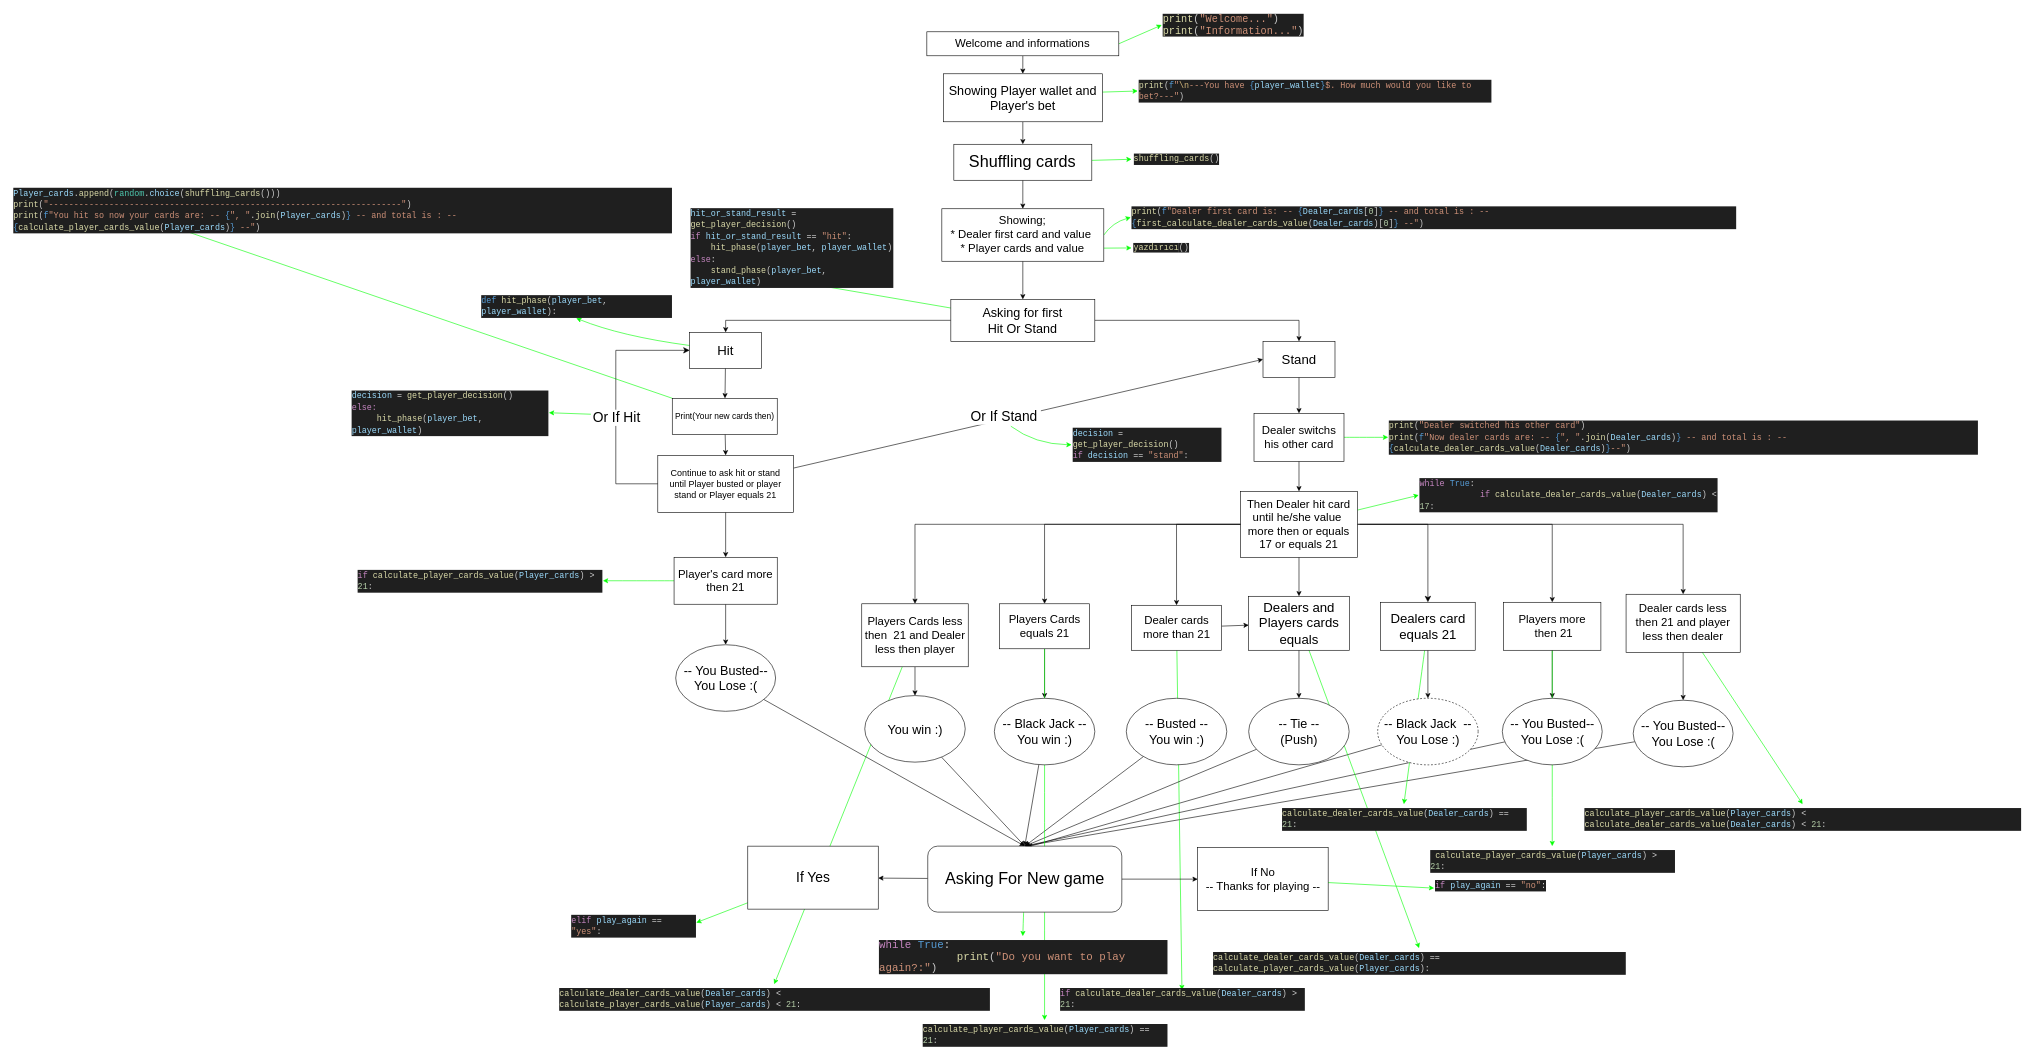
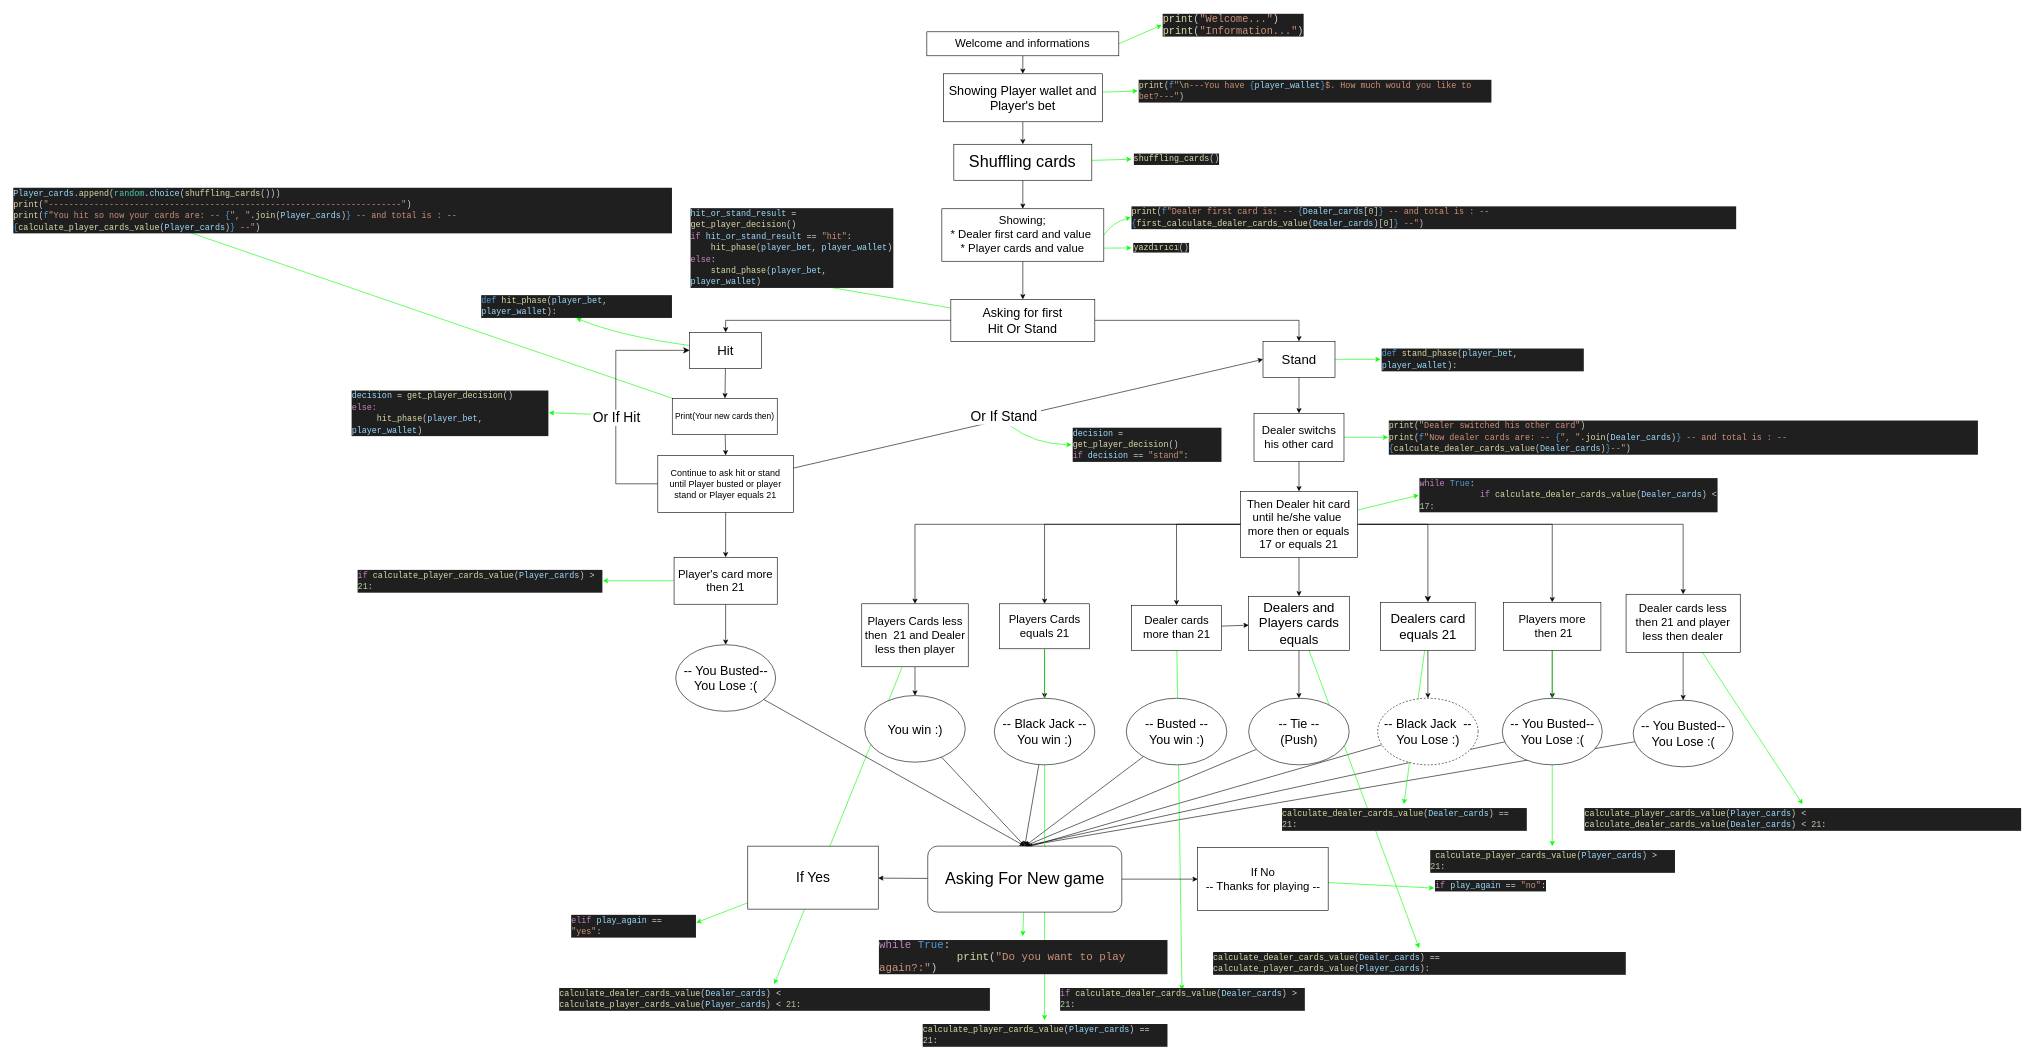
none -> (1375, 359)
none -> (1482, 359)
